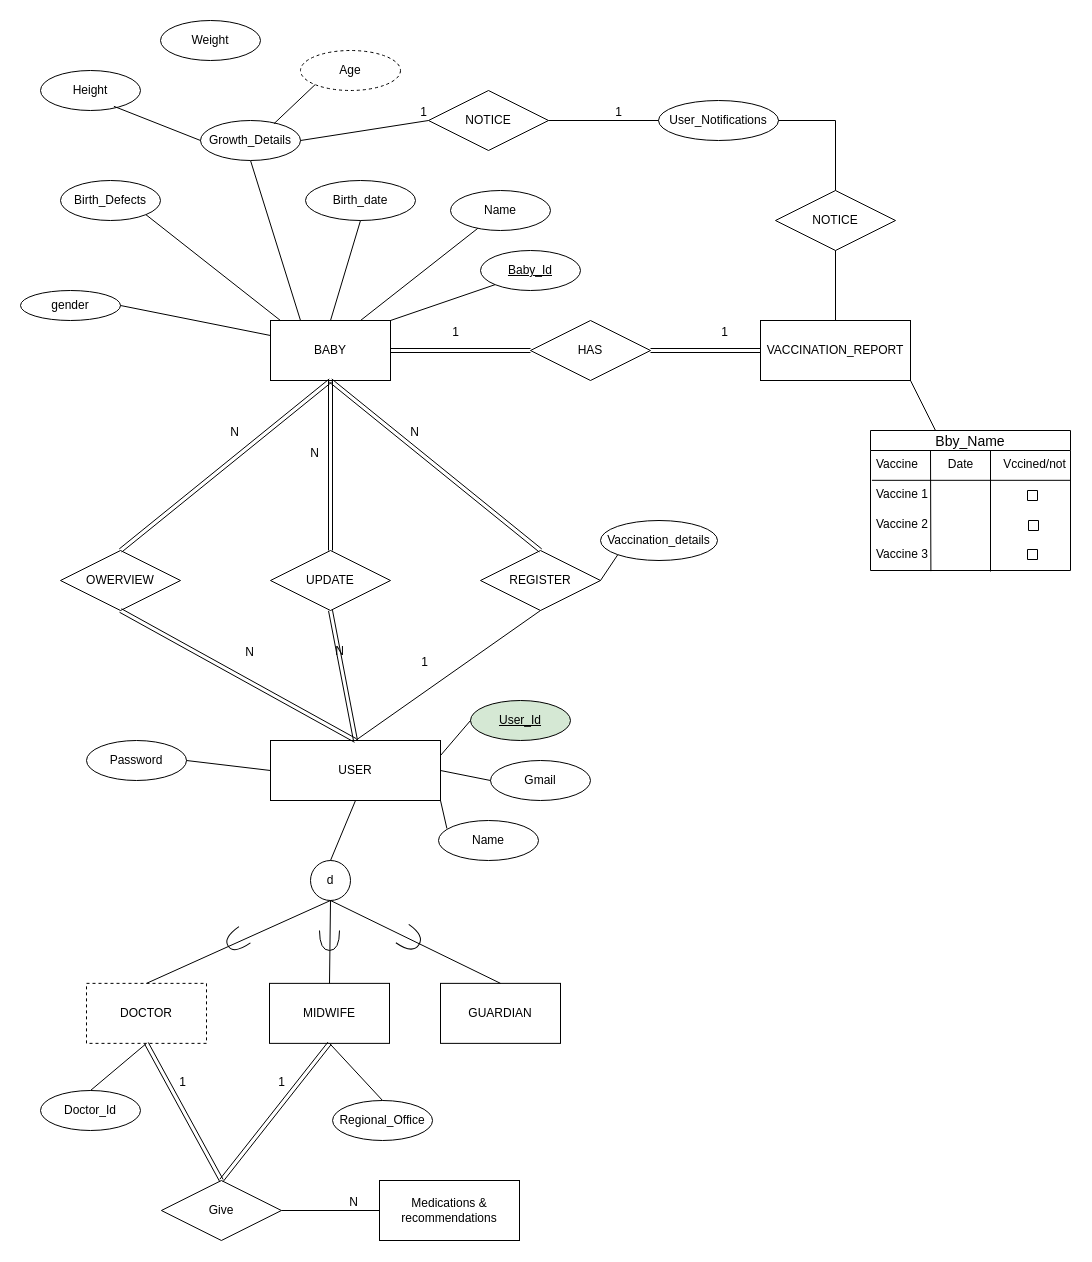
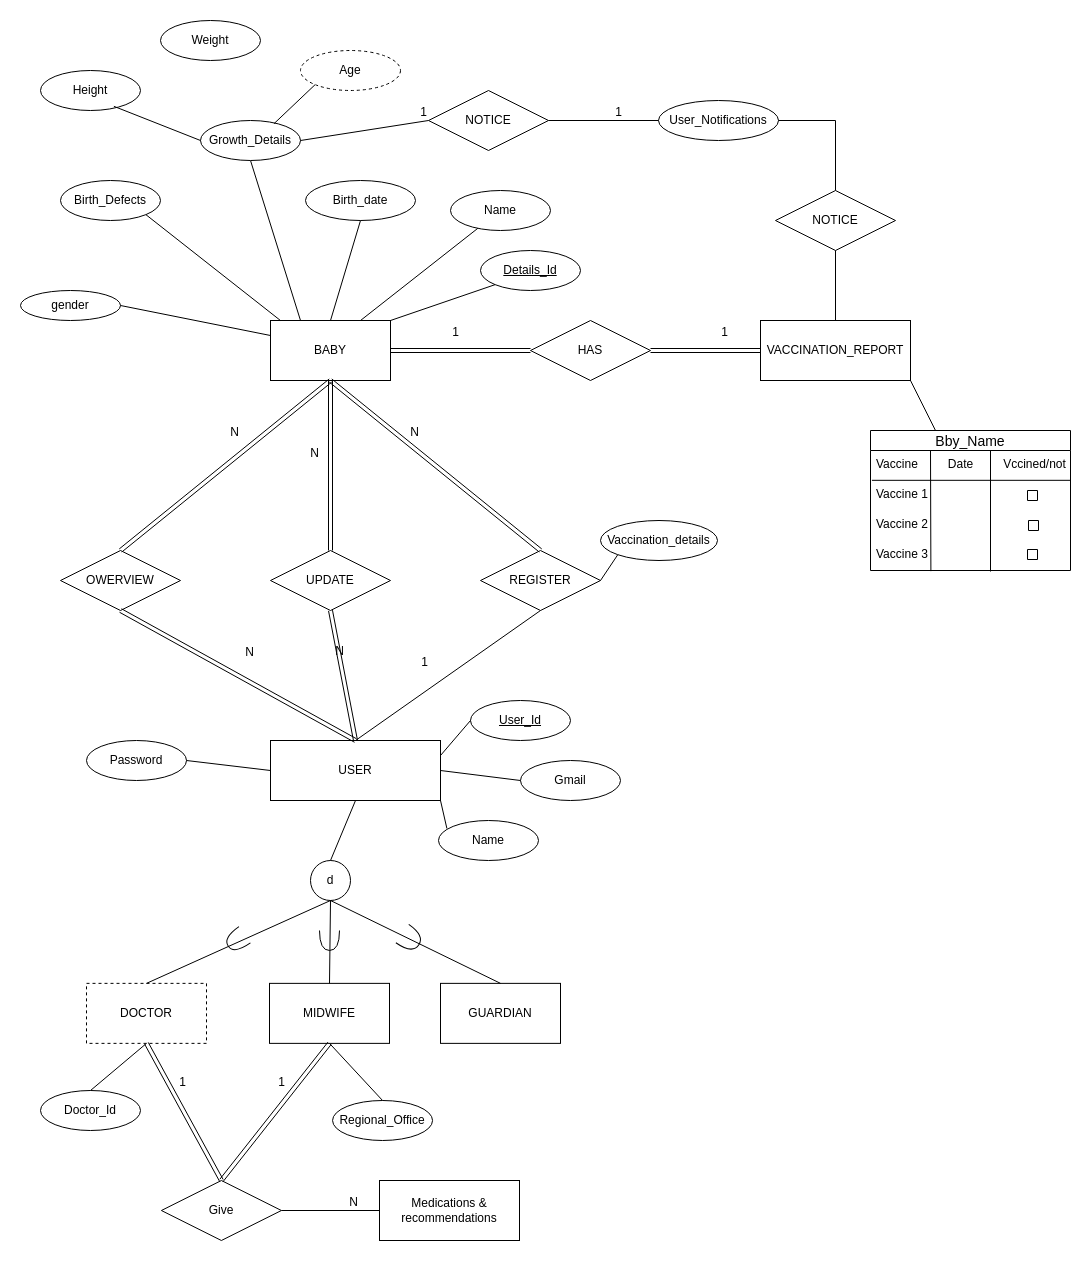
(531, 271) -> (531, 271)
(521, 721) -> (521, 721)
(541, 781) -> (571, 781)
